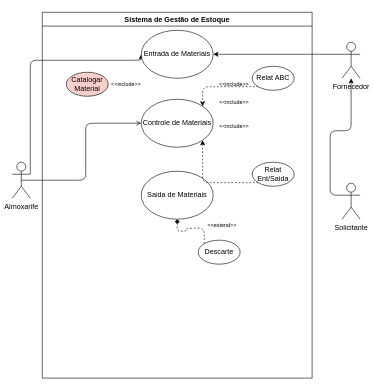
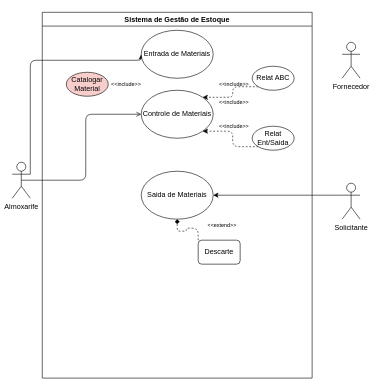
(218, 54) -> none
(177, 123) -> (177, 114)
(273, 174) -> (273, 138)
(331, 193) -> (331, 195)
(219, 252) -> (219, 252)
